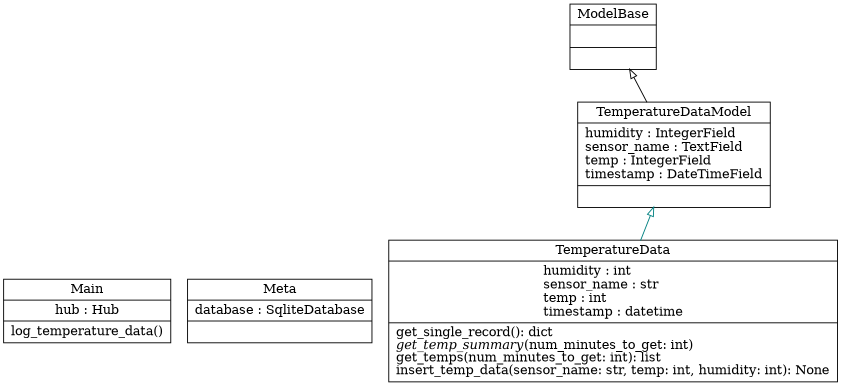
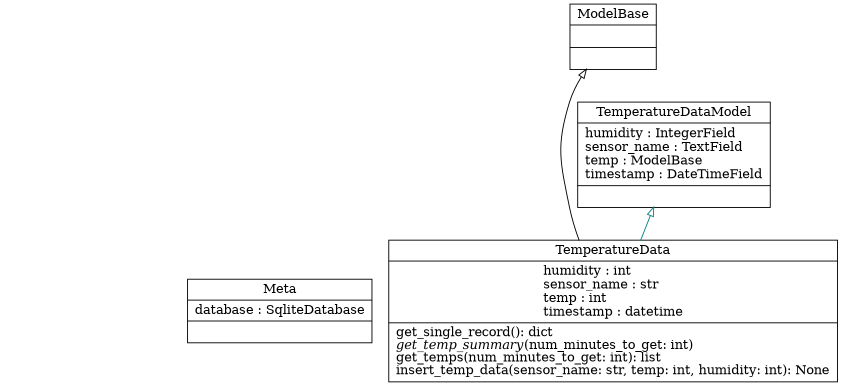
(640, 90) -> (561, 158)
(648, 161) -> (644, 161)
(87, 311) -> none
